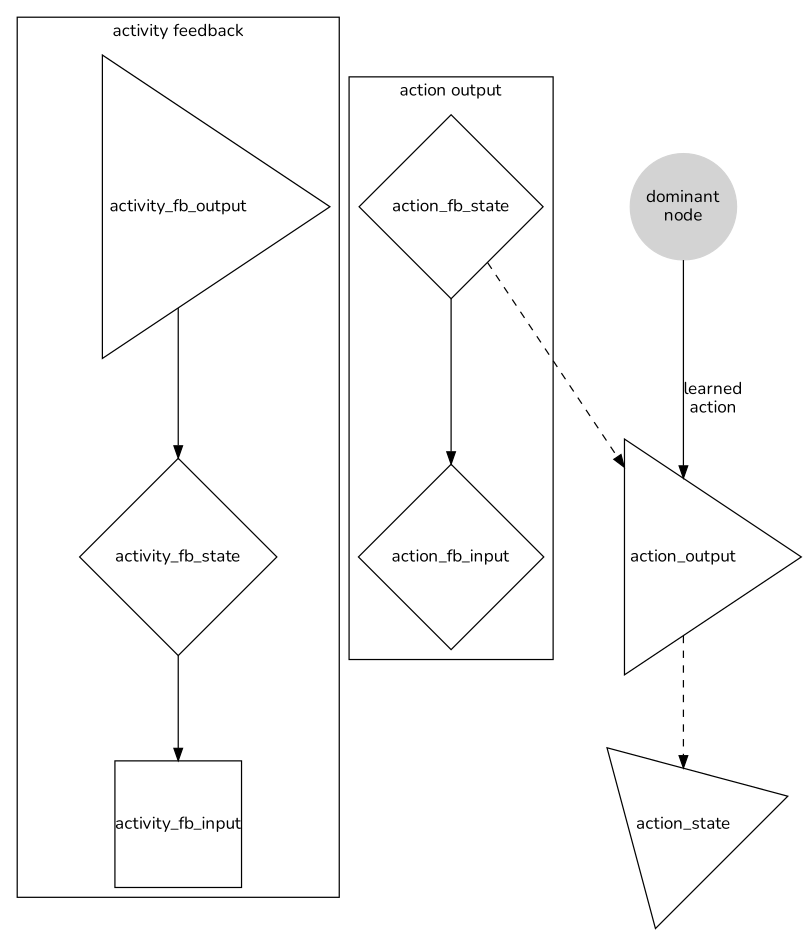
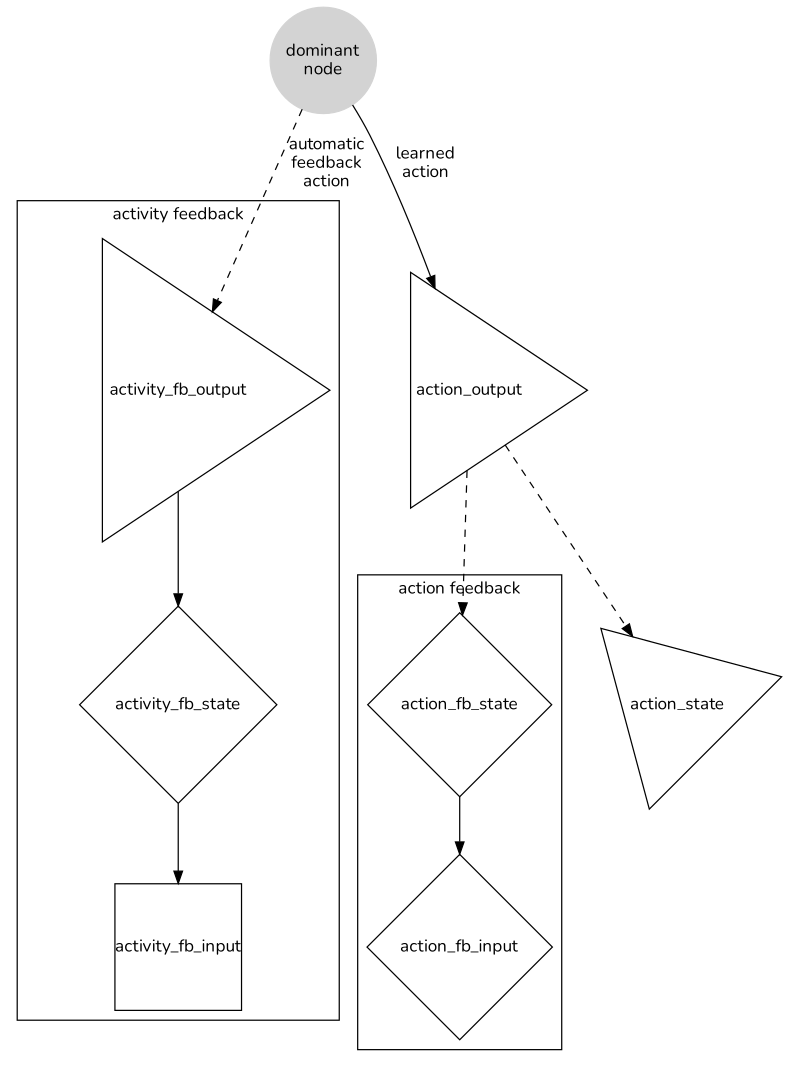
(451, 91) -> (460, 589)
none -> (258, 210)
(543, 345) -> (465, 537)
